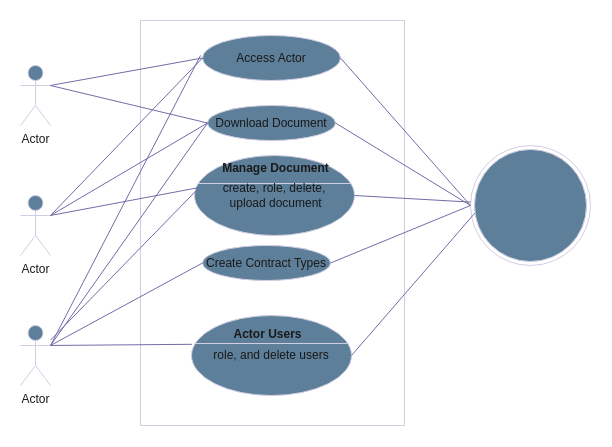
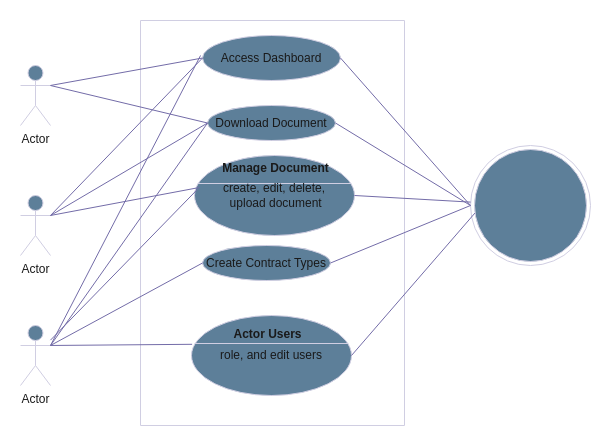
(272, 59) -> (272, 59)
(275, 196) -> (275, 196)
(272, 356) -> (272, 356)
